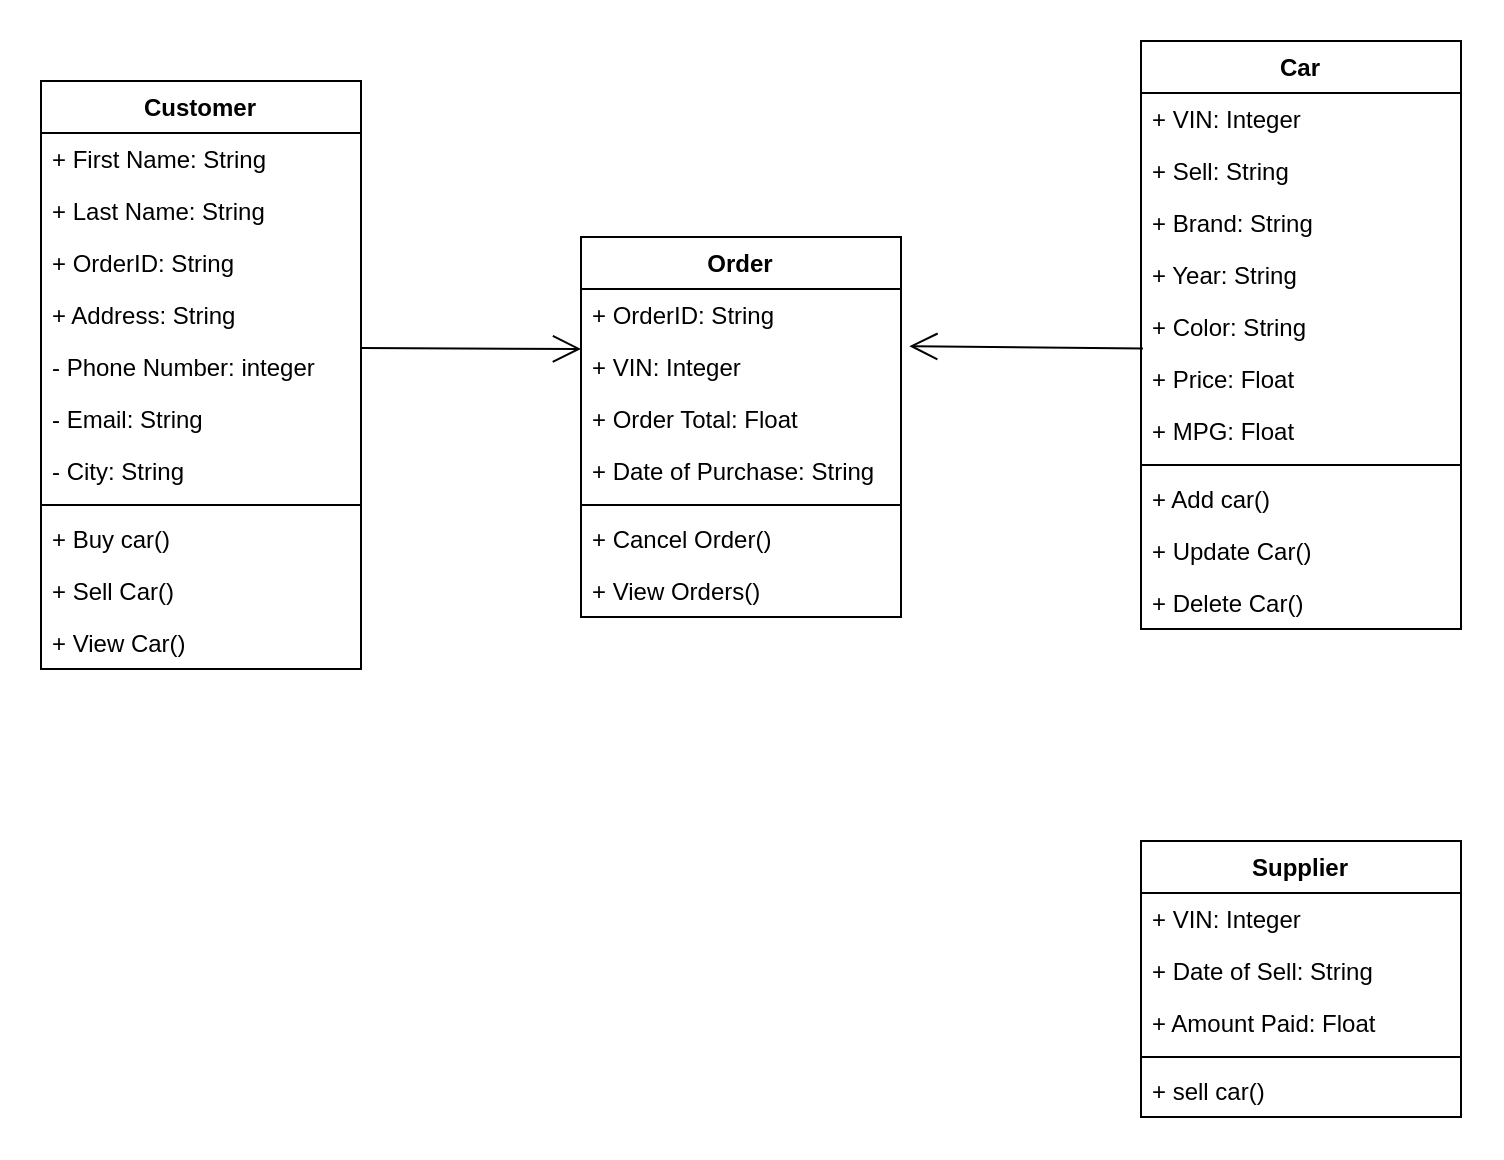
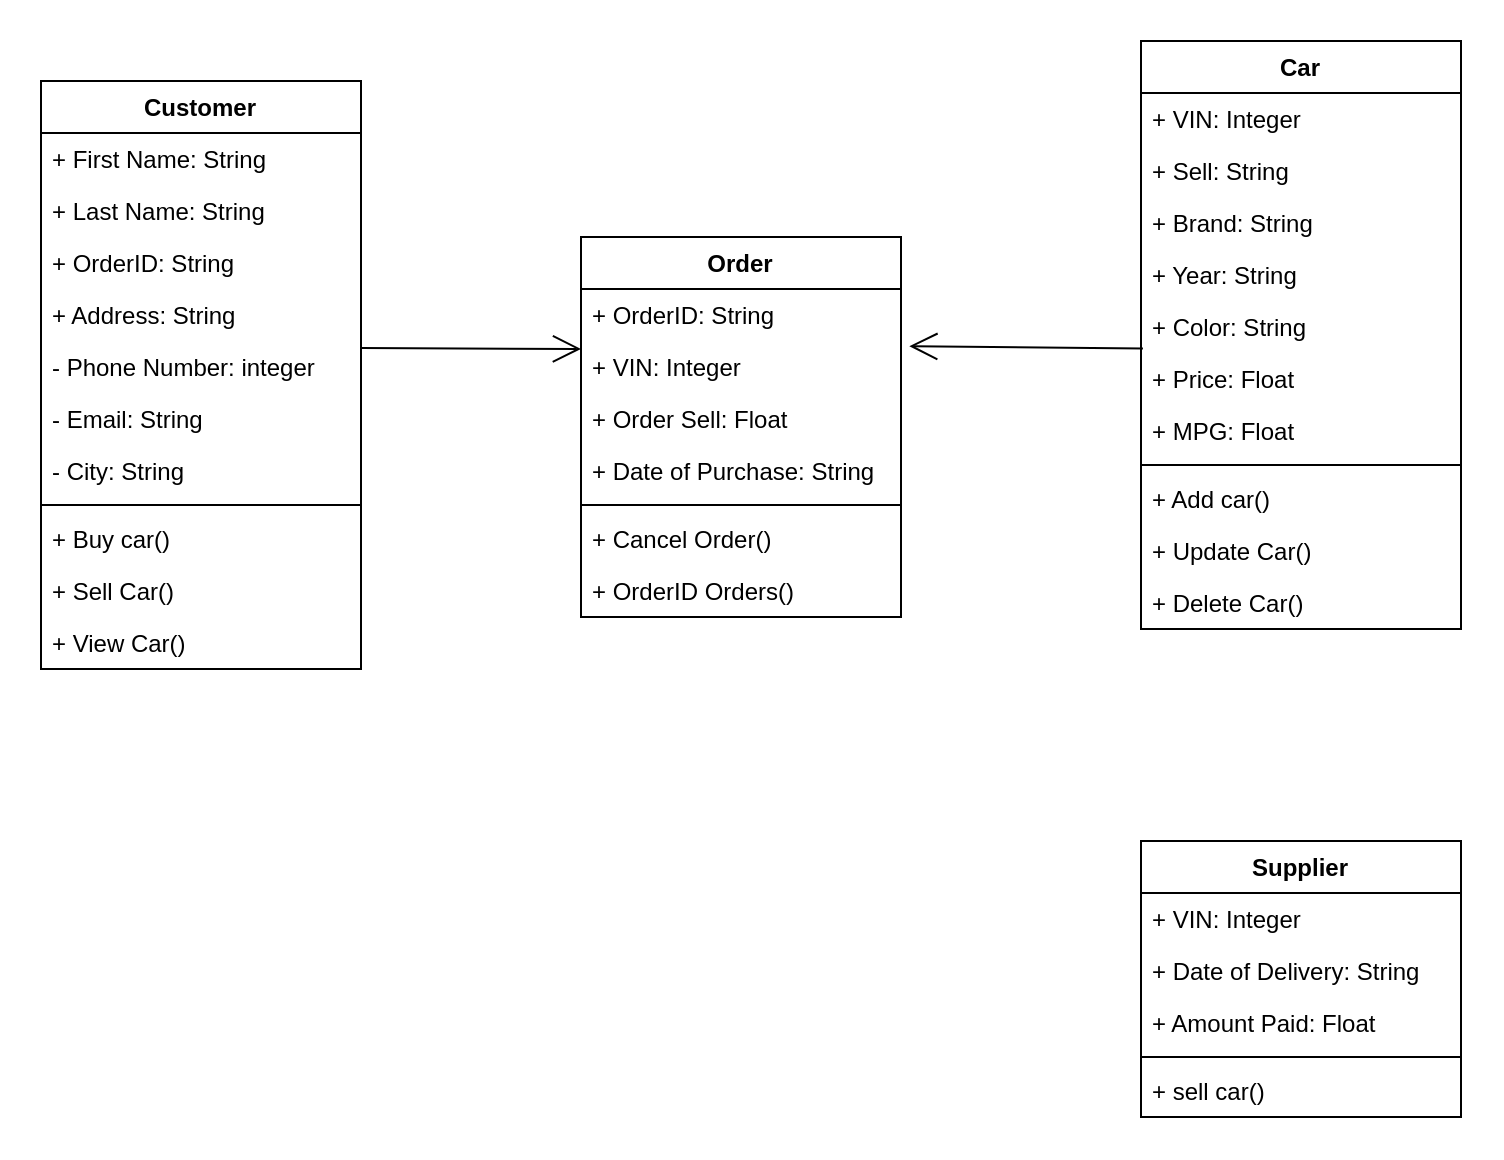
(708, 420) -> (698, 420)
(683, 592) -> (707, 592)
(1275, 972) -> (1302, 972)
